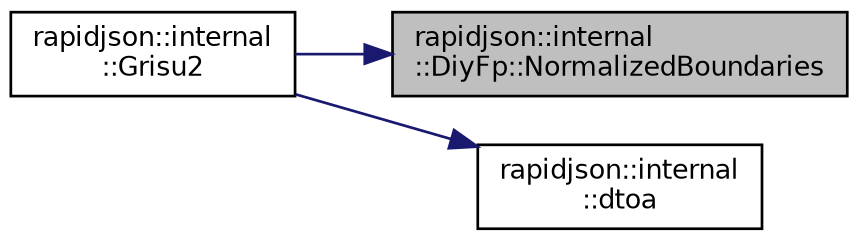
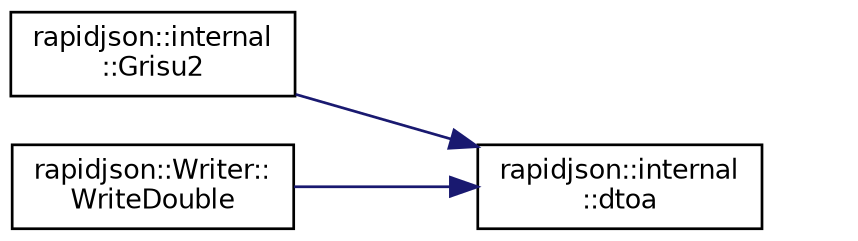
(620, 54) -> none
none -> (153, 187)
